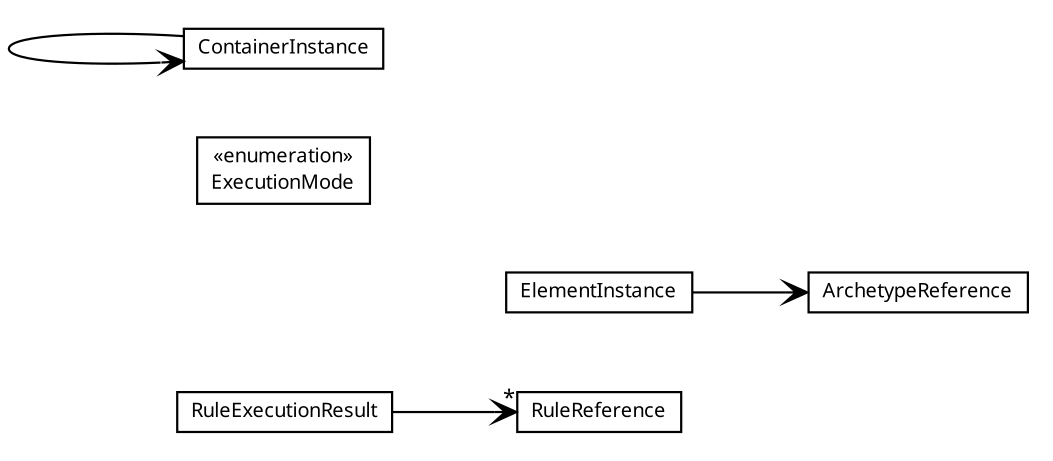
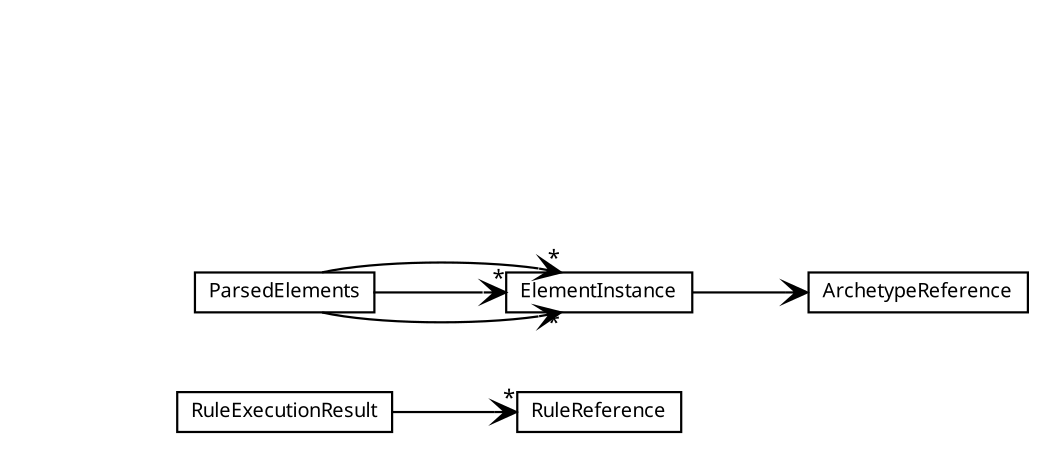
(284, 49) -> none
(284, 171) -> none
none -> (284, 292)
